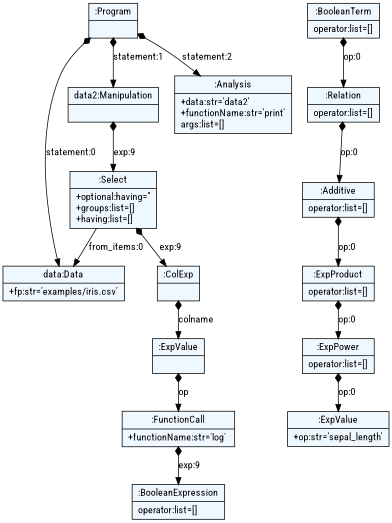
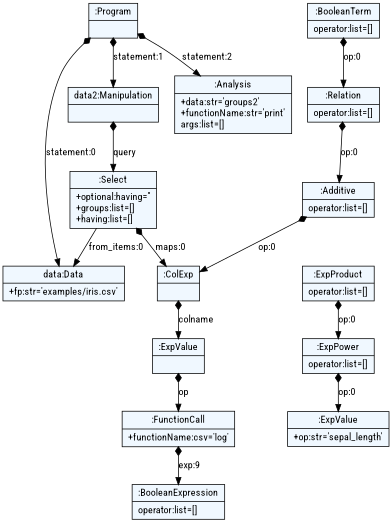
(215, 102) -> (220, 102)
(125, 152) -> (125, 152)
(338, 242) -> (253, 245)
(171, 247) -> (171, 247)
(177, 438) -> (178, 438)
